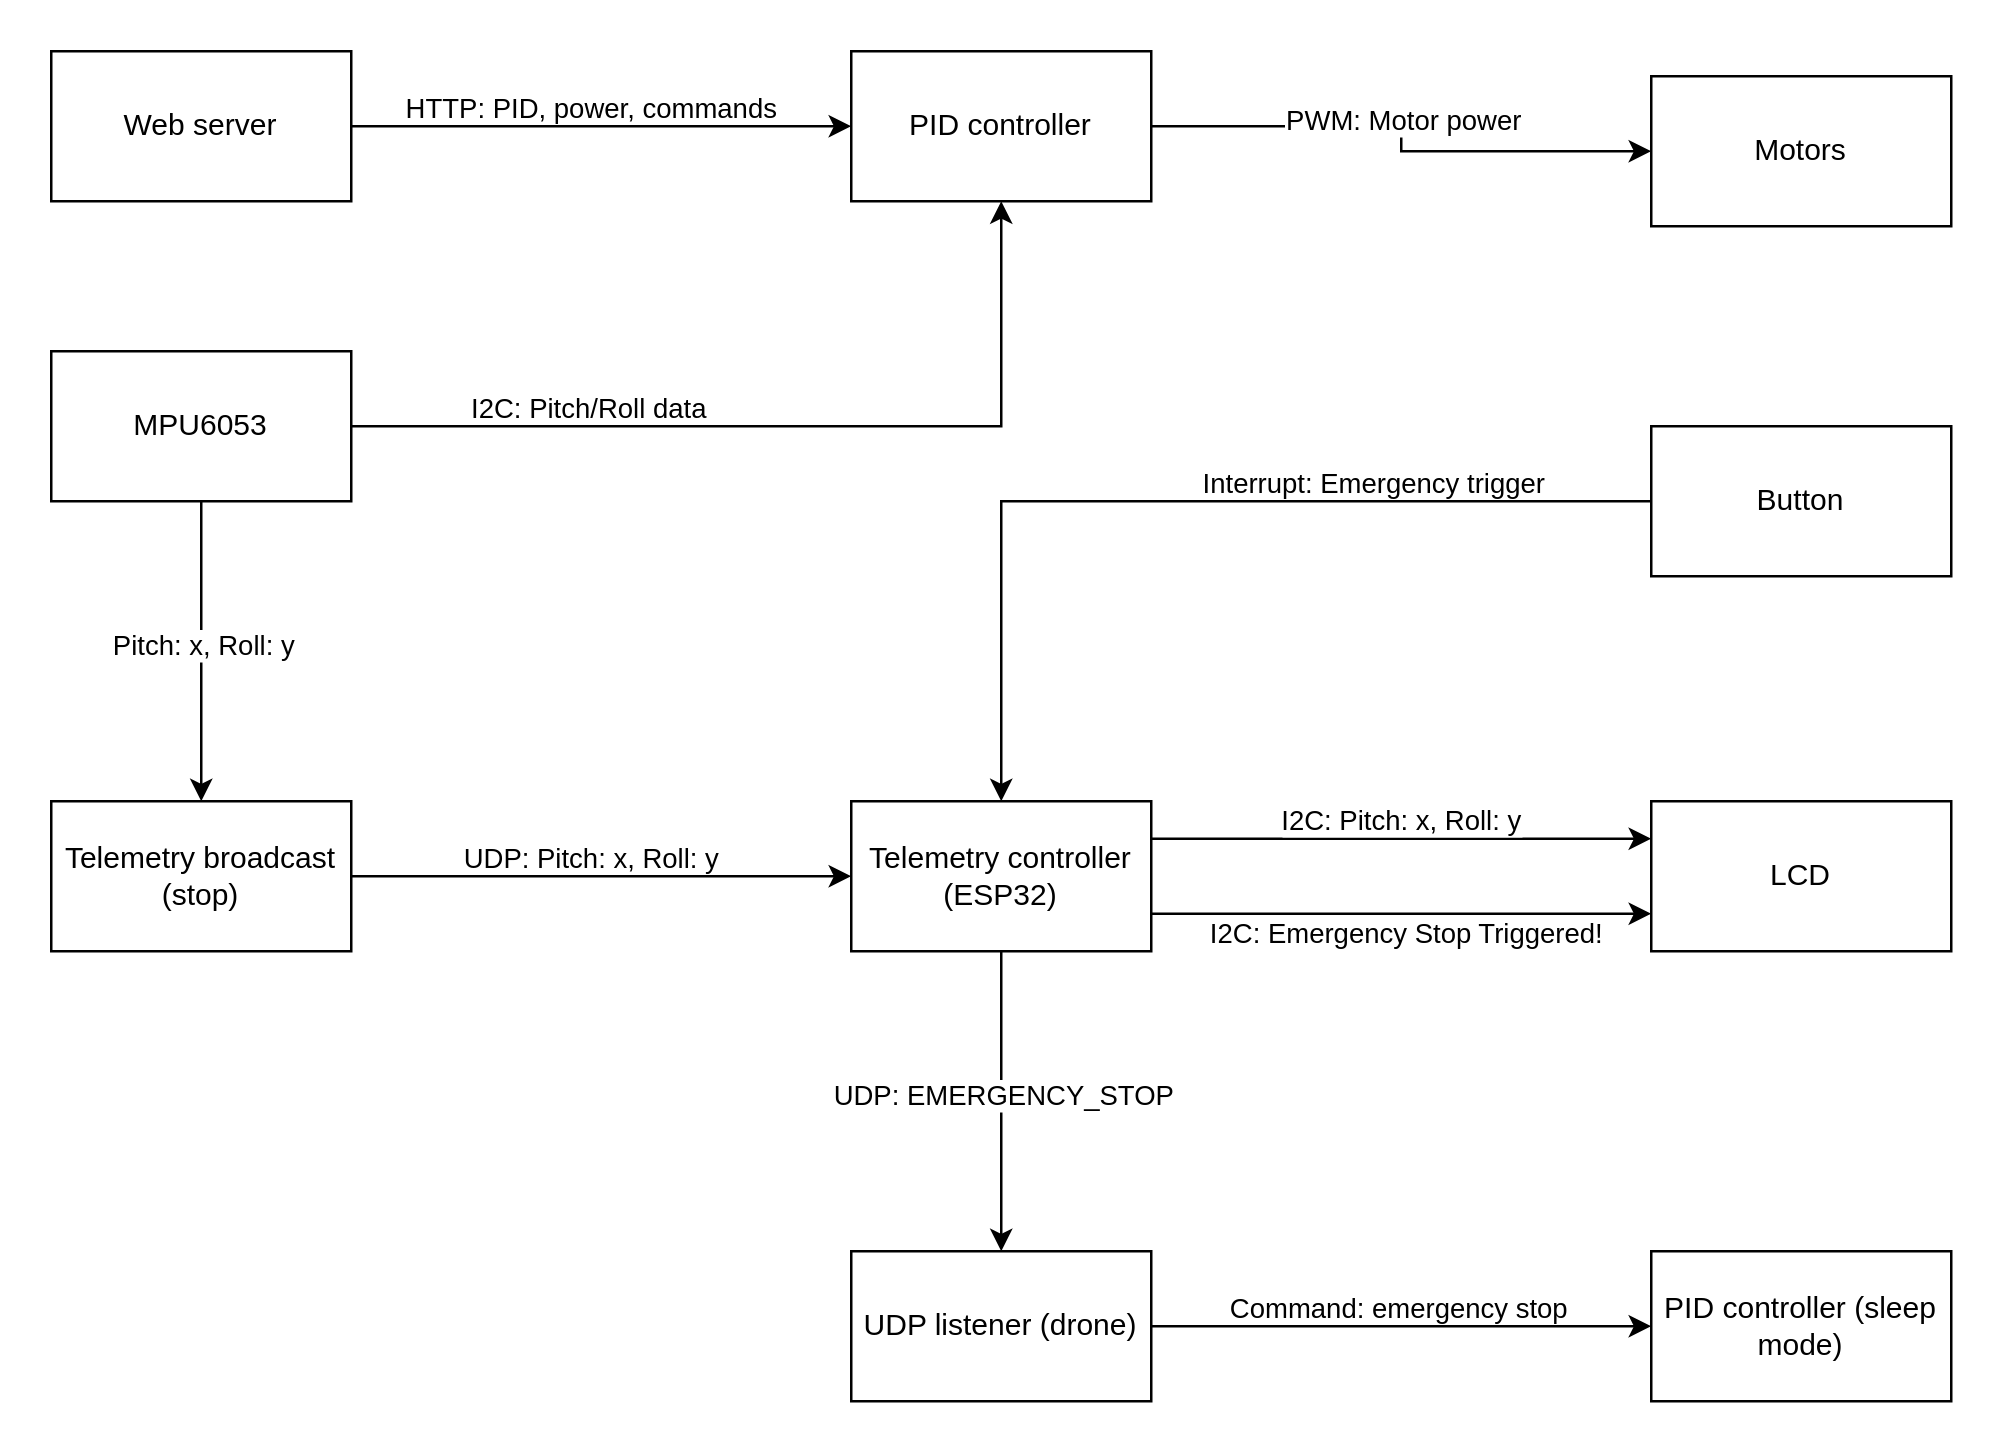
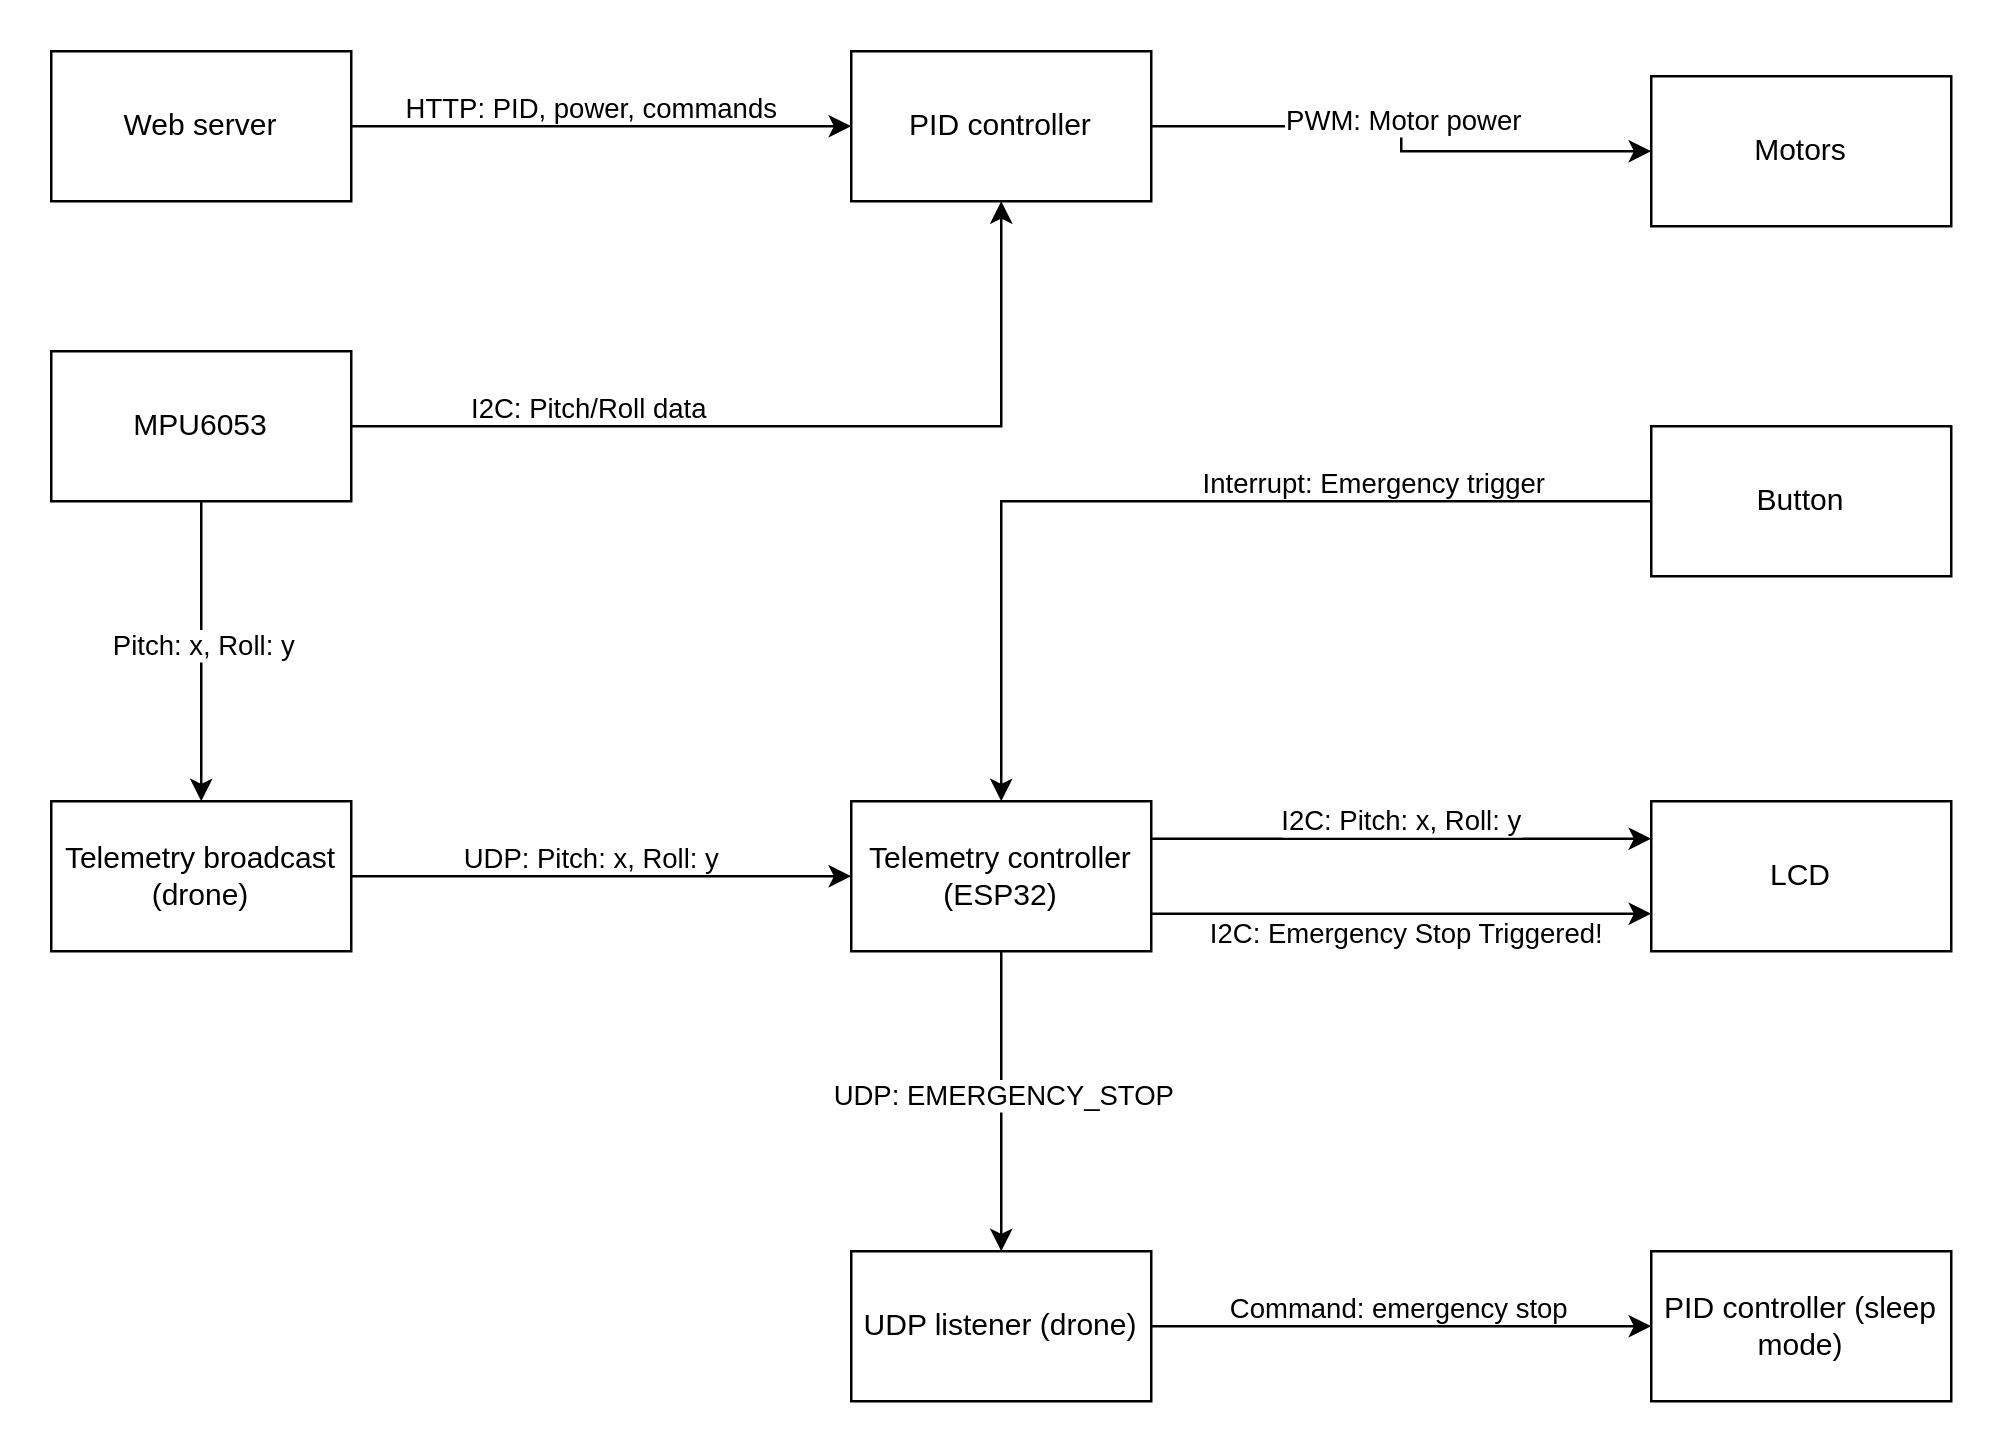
(201, 876) -> (201, 876)
